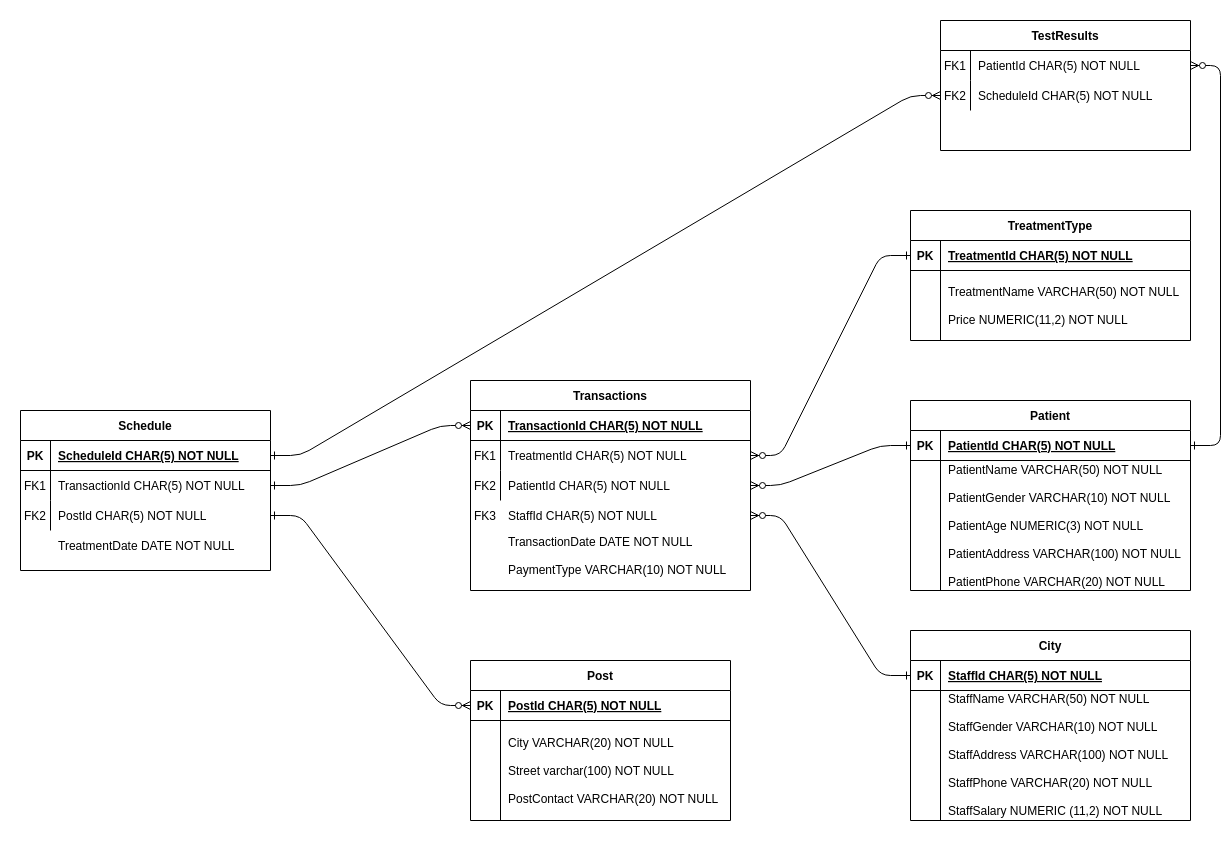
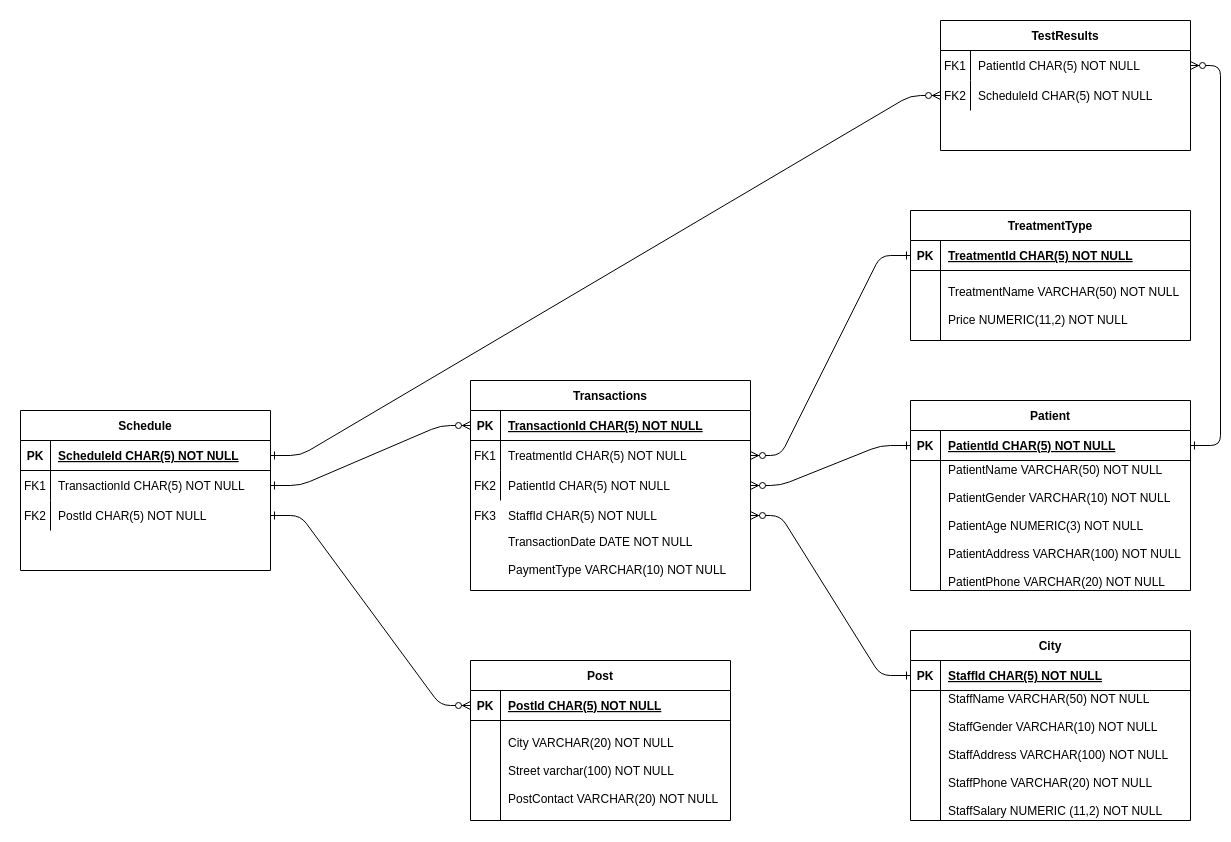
(161, 546) -> none
